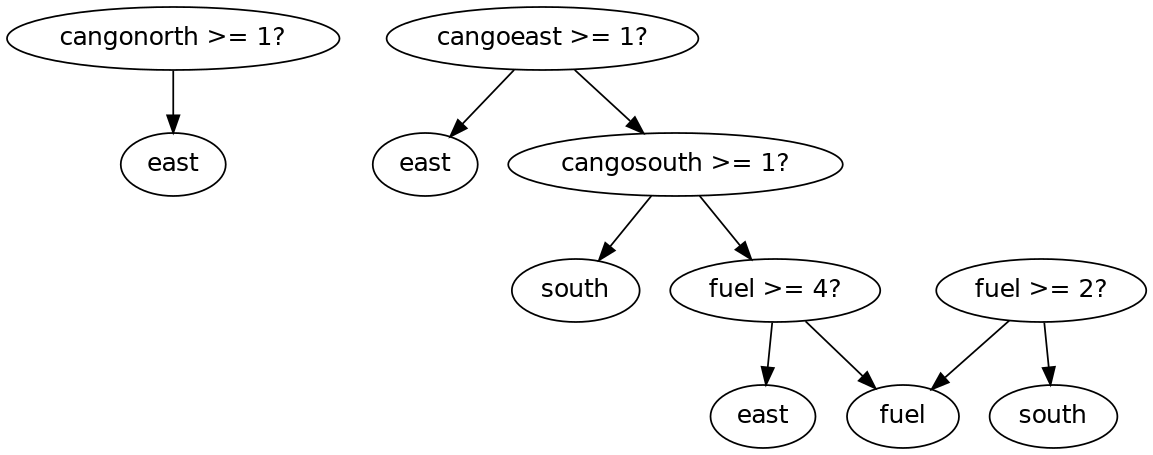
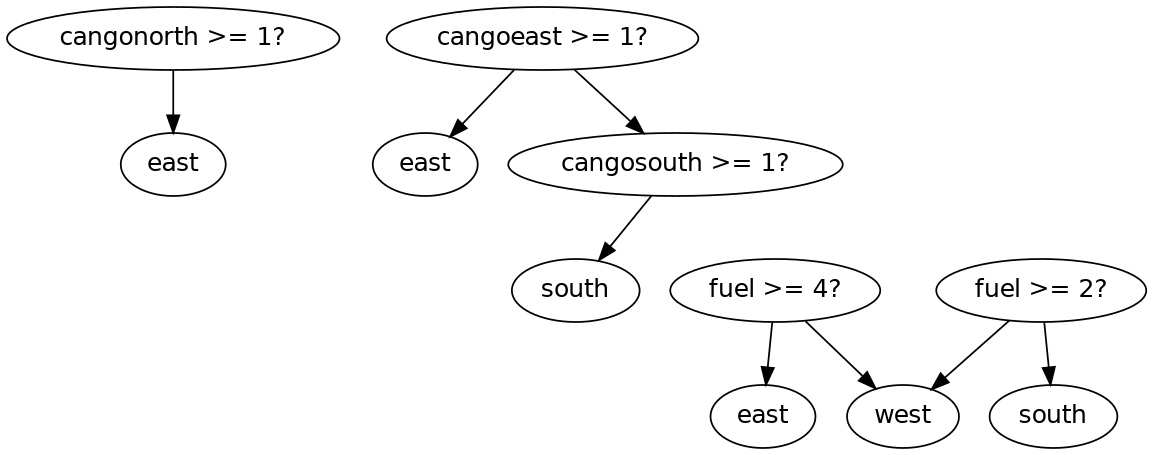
(720, 221) -> none
(903, 416) -> (903, 416)
